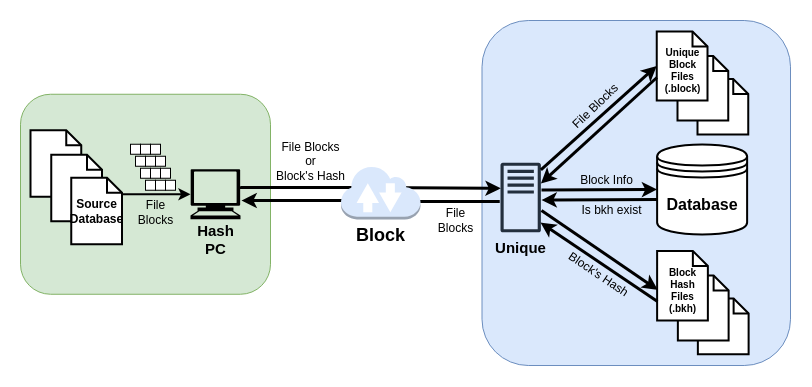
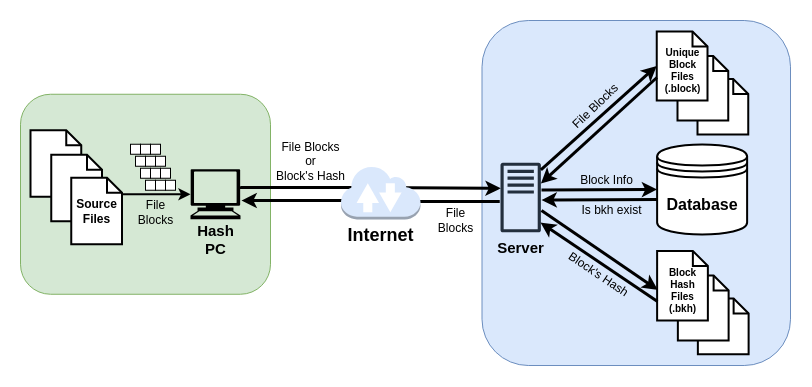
(97, 212) -> (97, 212)
(381, 236) -> (381, 236)
(521, 248) -> (521, 248)
